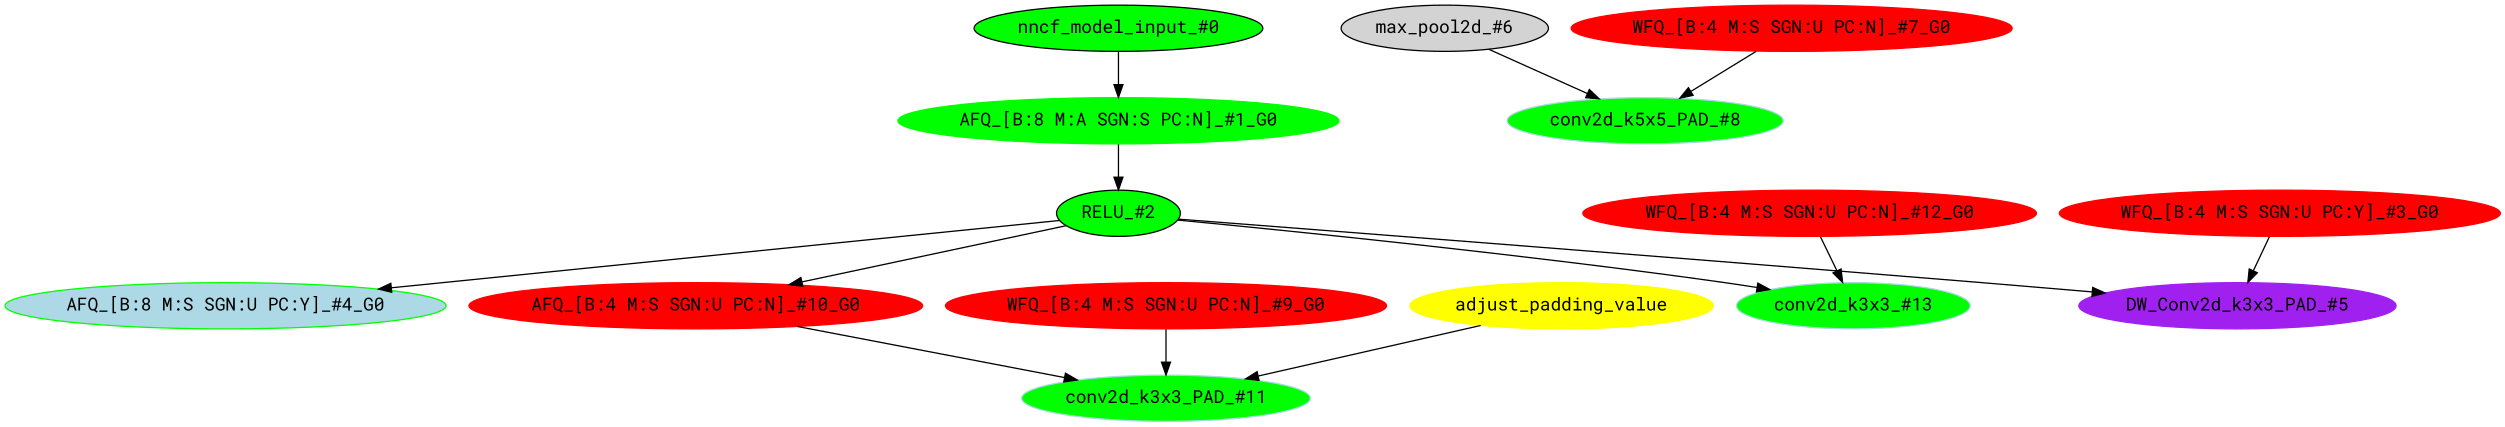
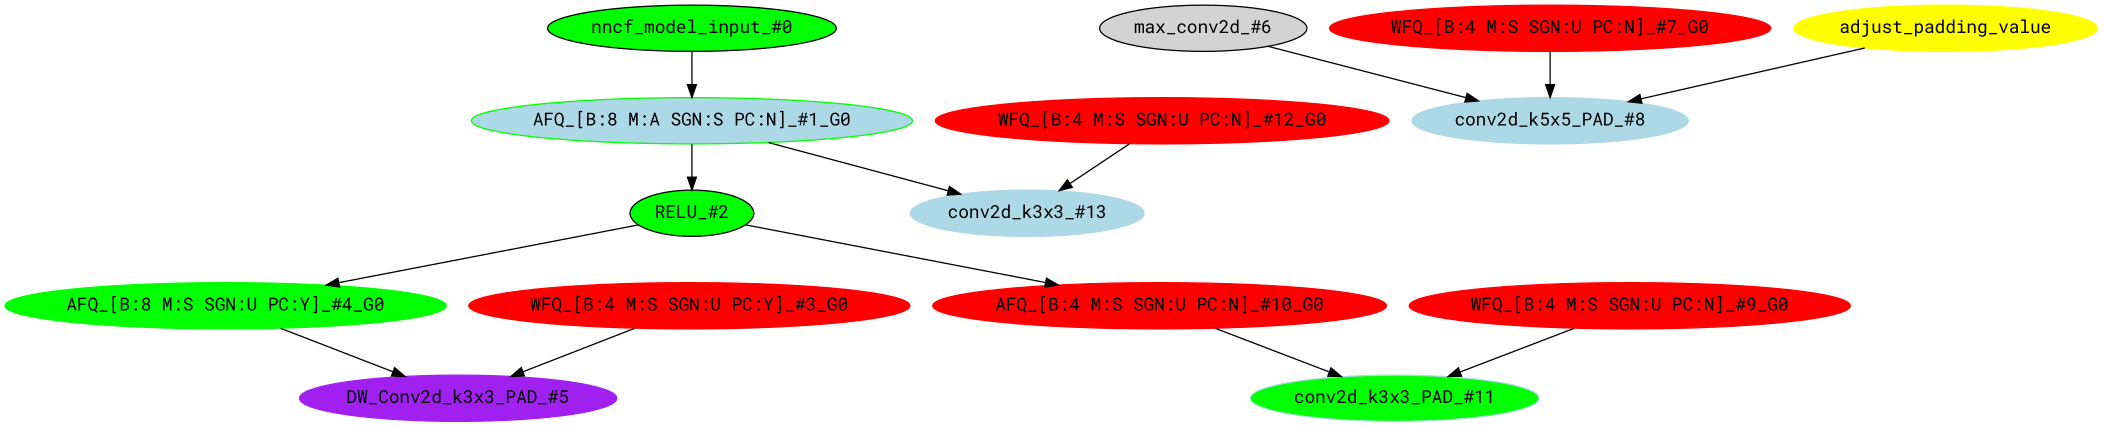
(1445, 28) -> (1203, 28)
(1118, 121) -> (692, 121)
(1645, 121) -> (1550, 121)
(1468, 250) -> (858, 167)
(1635, 255) -> (337, 350)
(226, 306) -> (226, 306)
(1853, 306) -> (1027, 213)
(1369, 351) -> (1753, 73)
